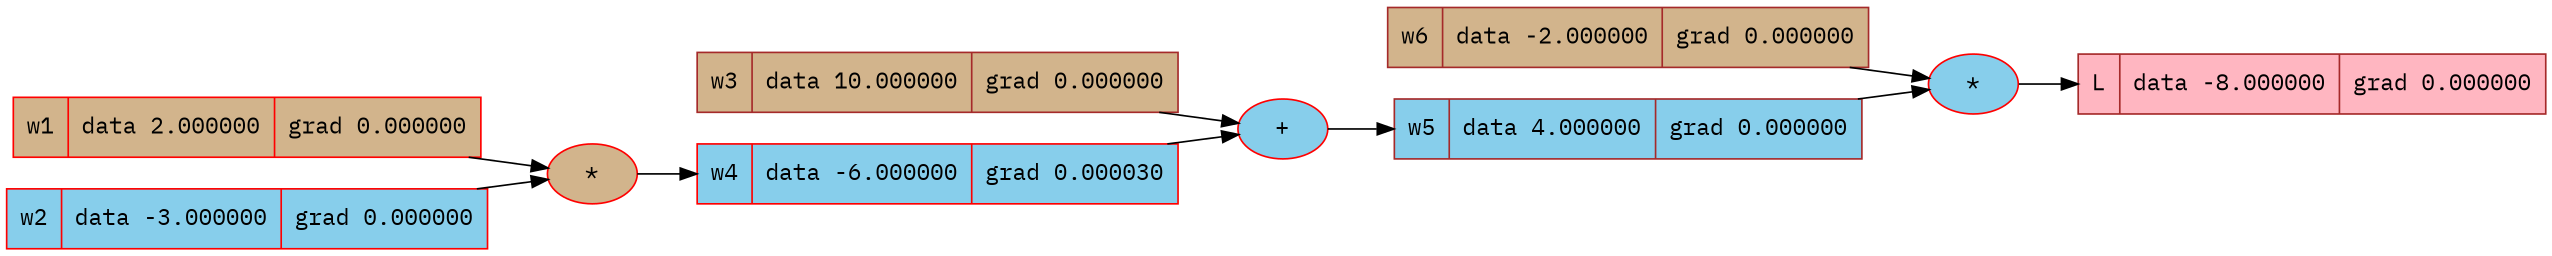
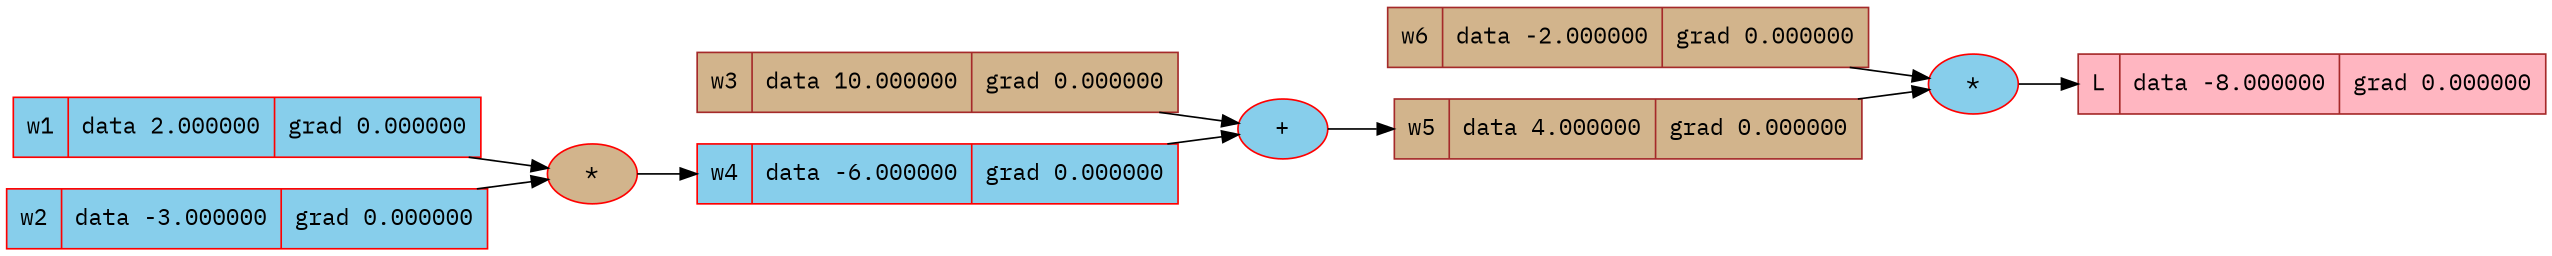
(247, 127) -> (247, 127)
(1628, 129) -> (1628, 129)
(1075, 173) -> (1075, 173)
